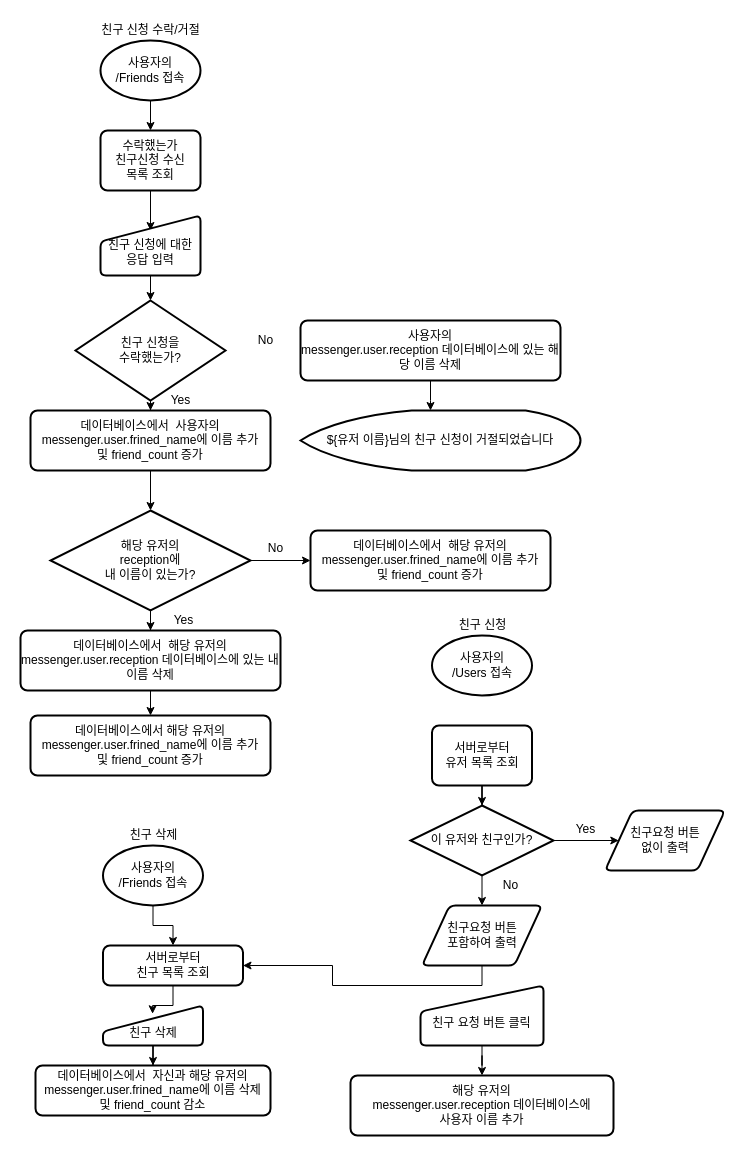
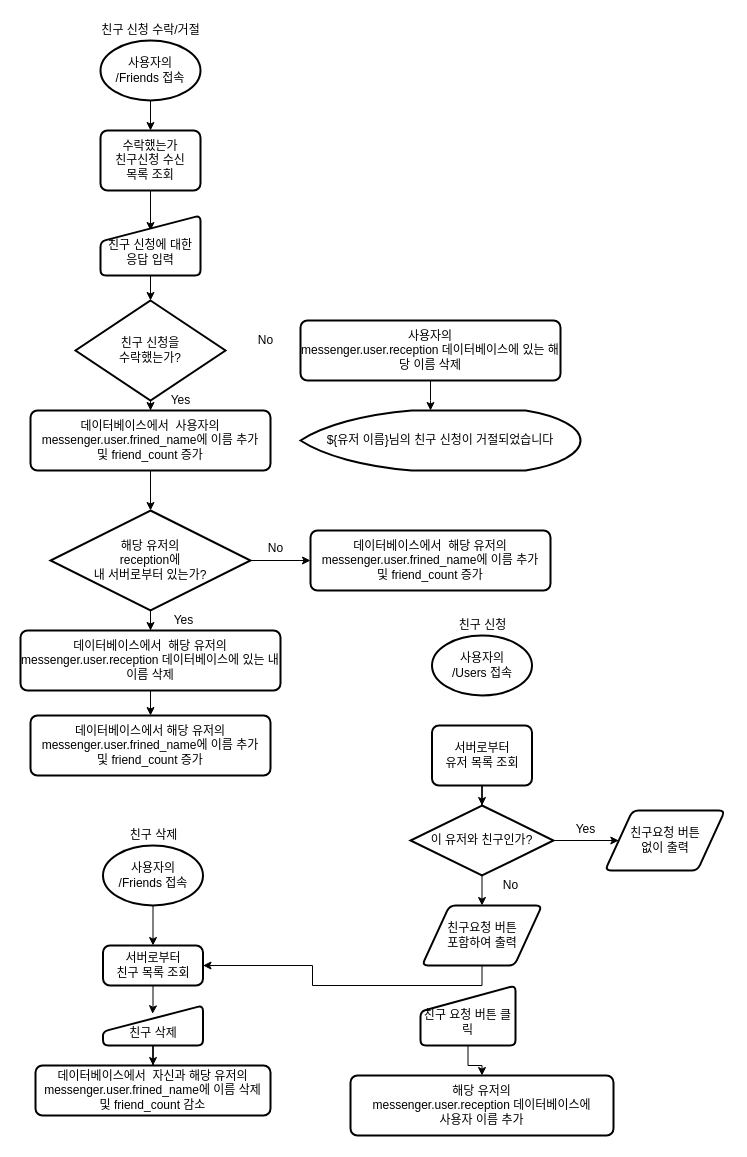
(151, 561) -> (151, 561)
(173, 966) -> (153, 966)
(482, 1016) -> (468, 1016)
